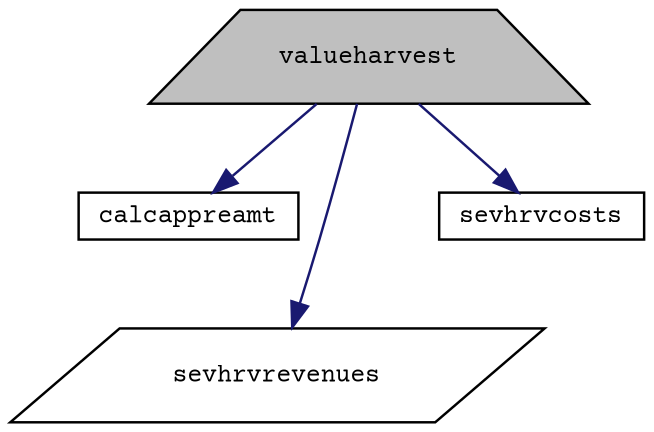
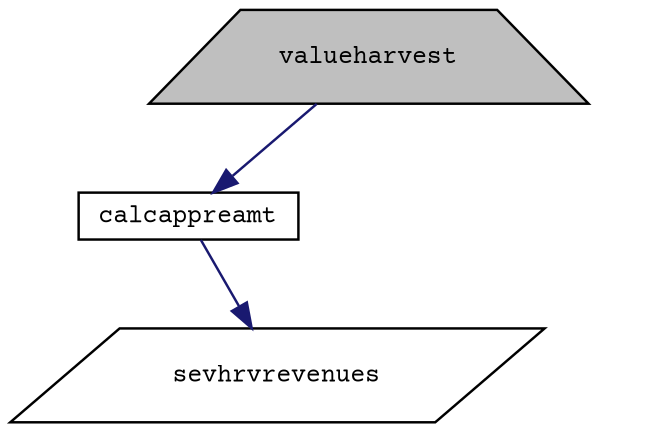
(330, 204) -> (220, 273)
(542, 216) -> none
